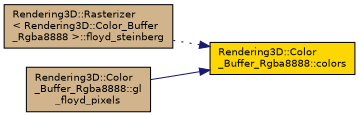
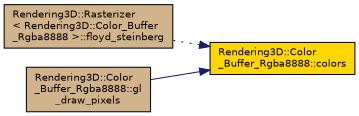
(88, 90) -> (88, 90)
